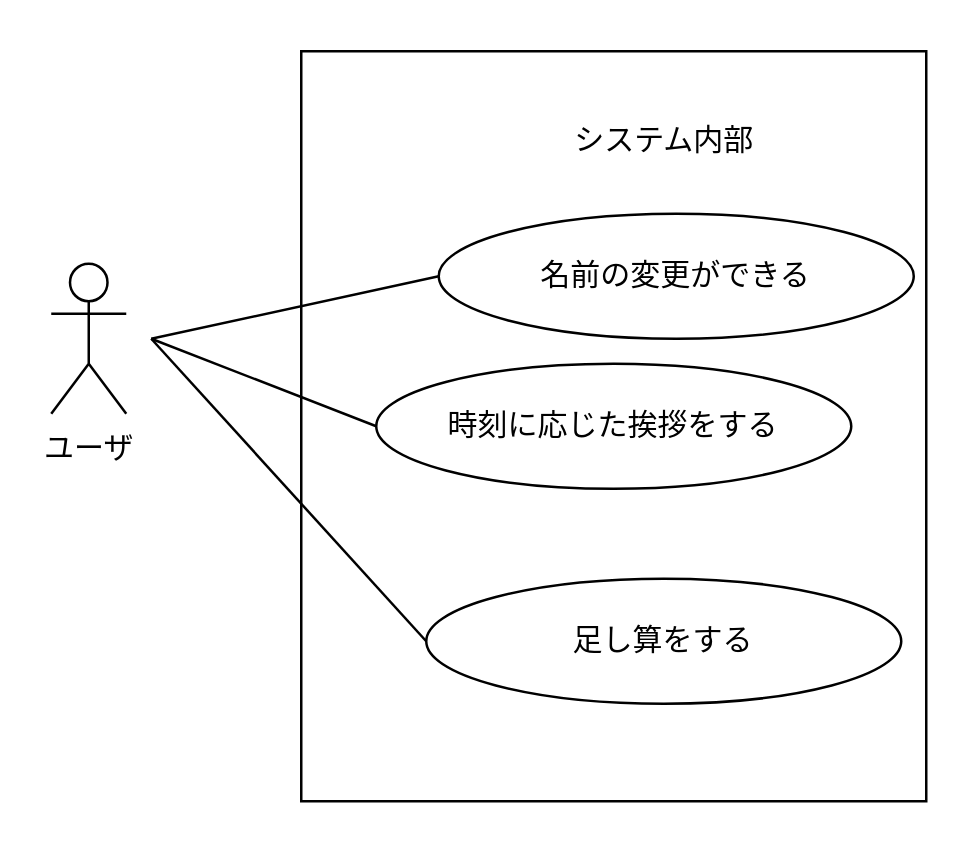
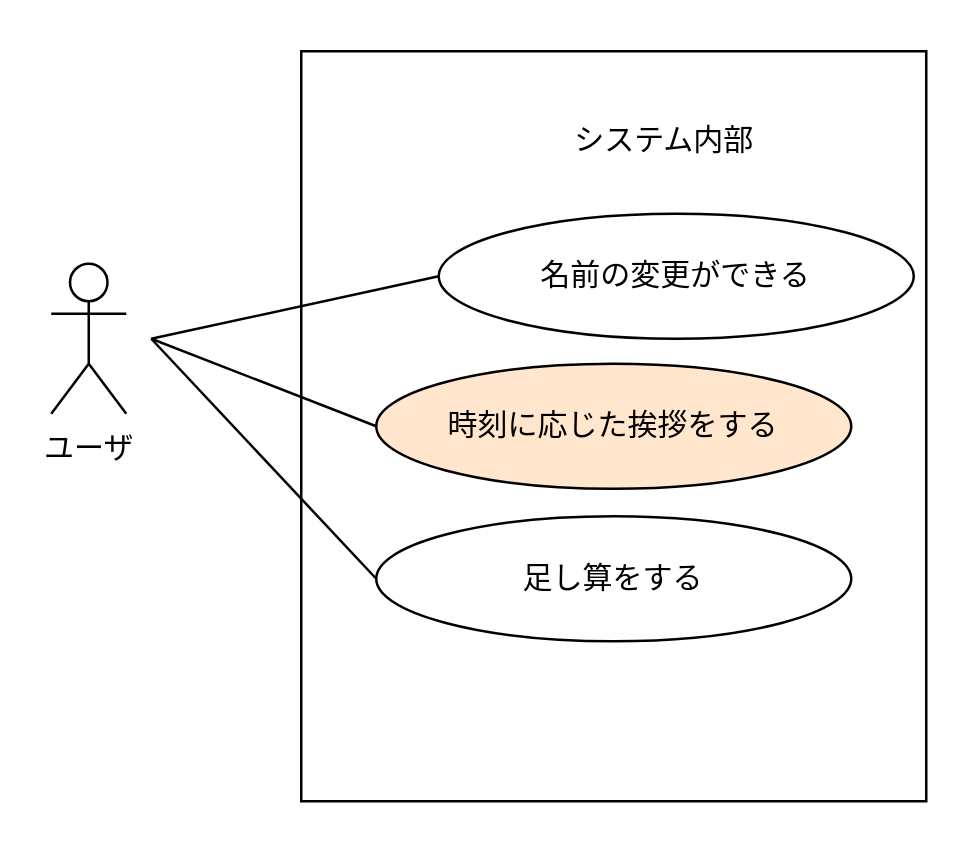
(614, 426) -> (614, 426)
(664, 641) -> (614, 579)
